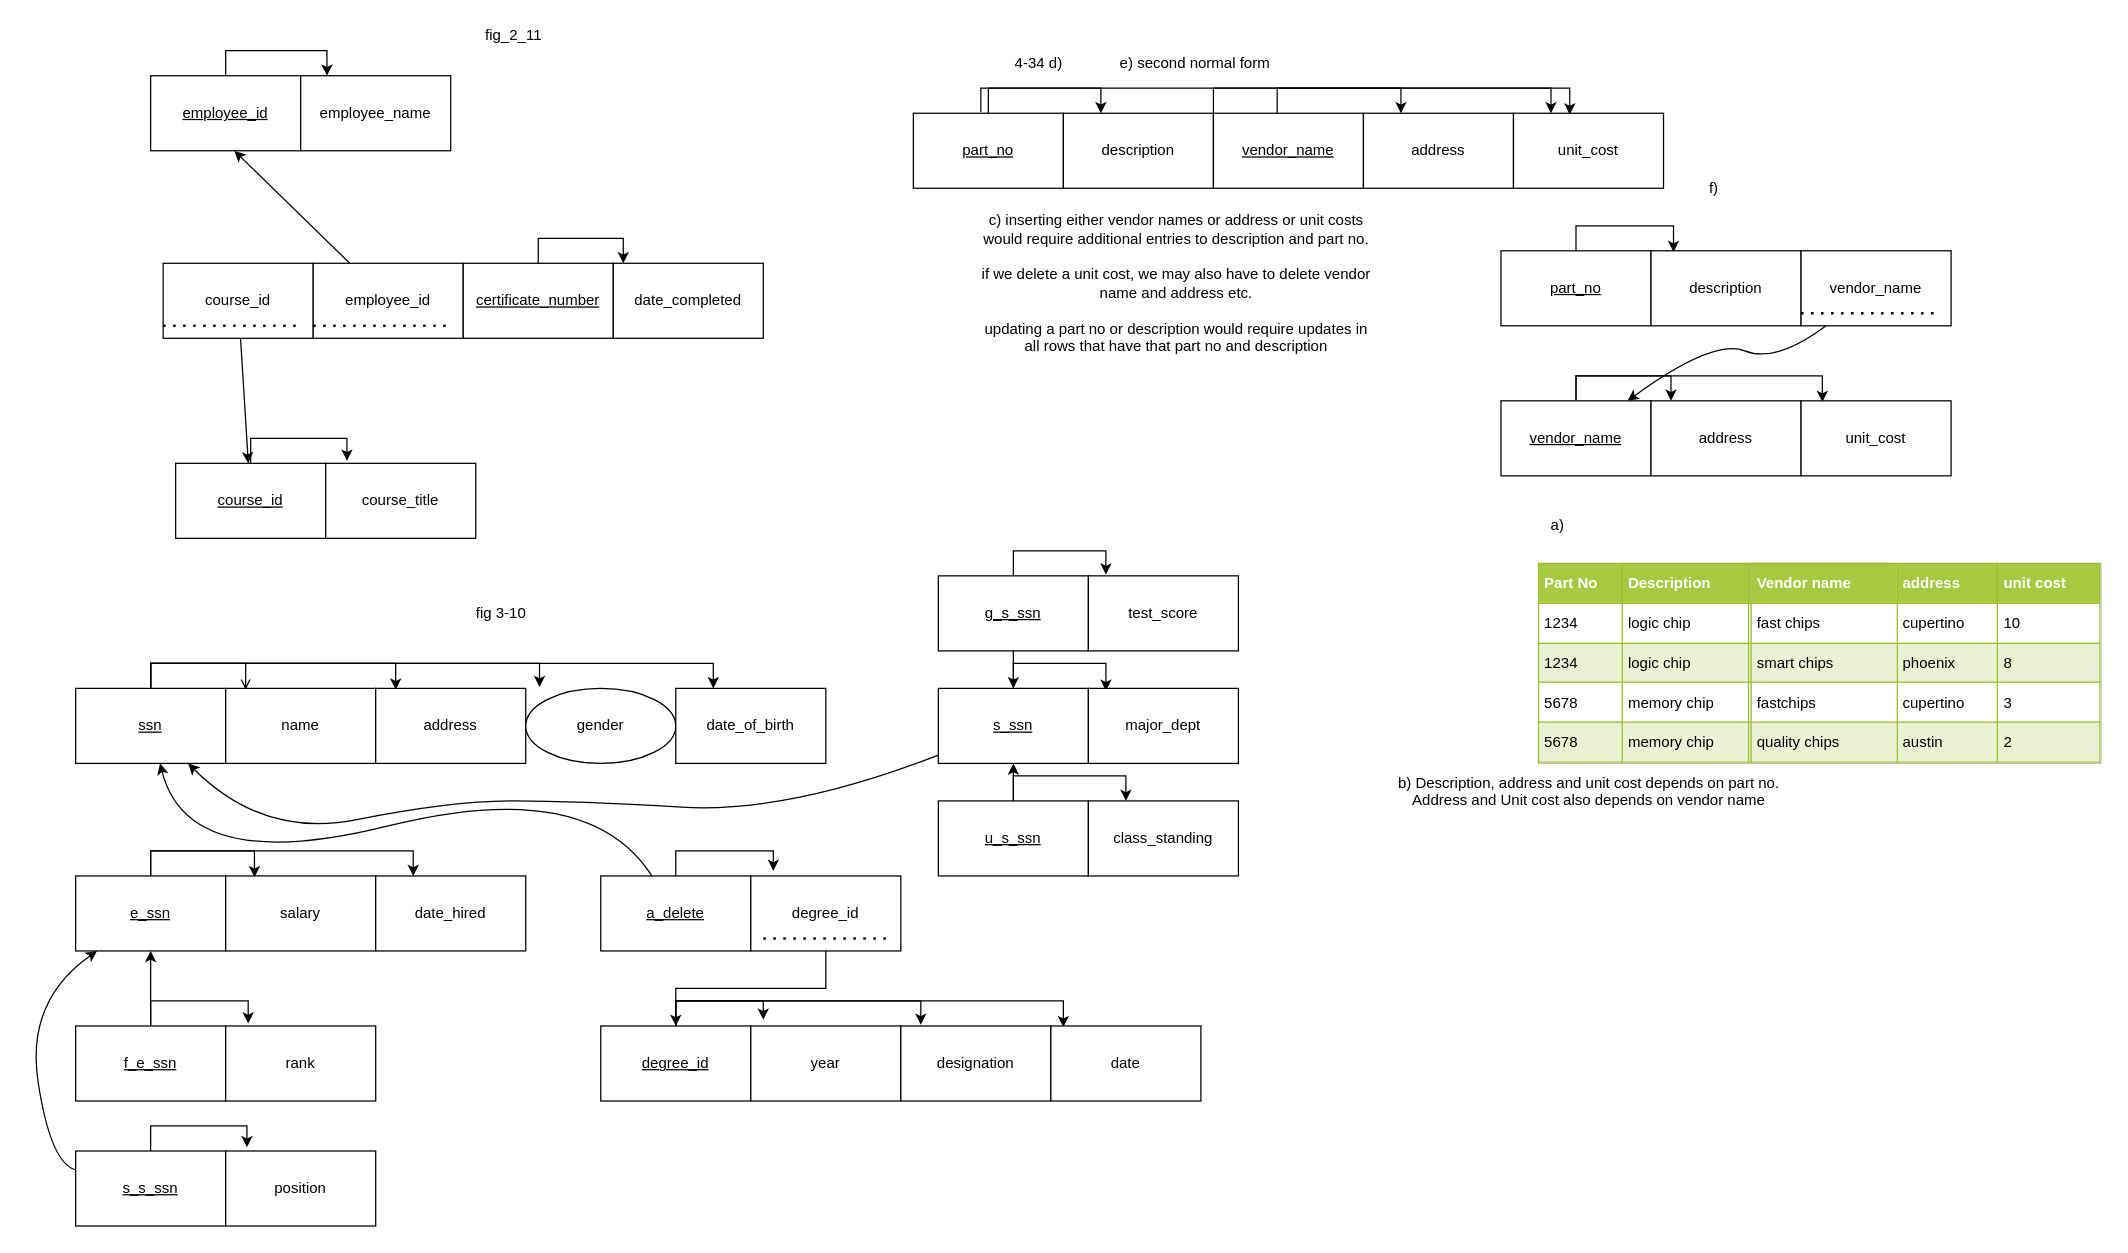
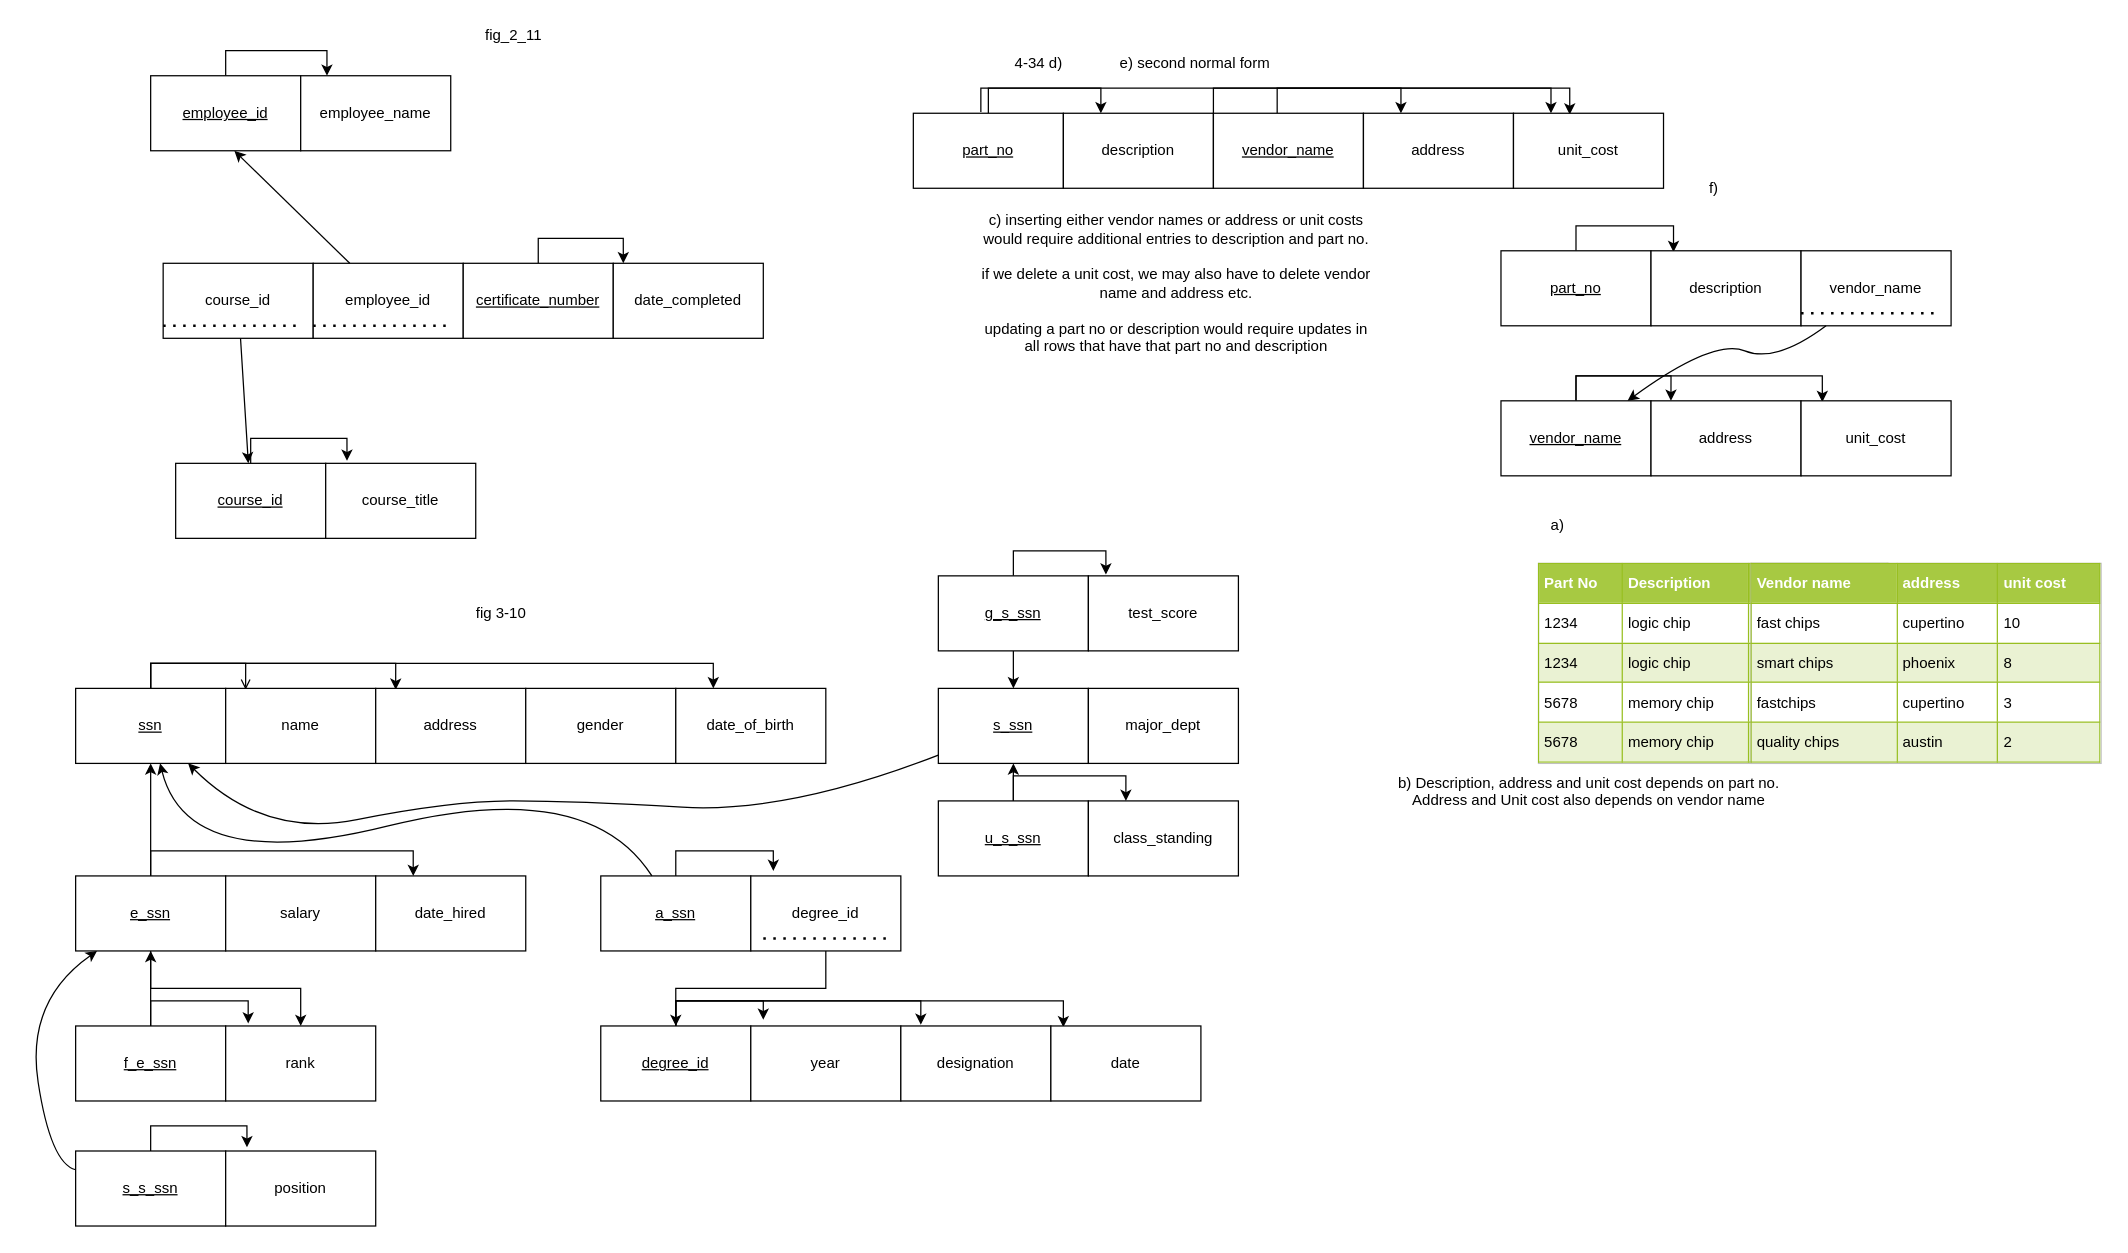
(1070, 663) -> none
(539, 673) -> none
(601, 726) -> (601, 726)
none -> (151, 810)
(254, 861) -> (241, 988)
(676, 913) -> (676, 913)
